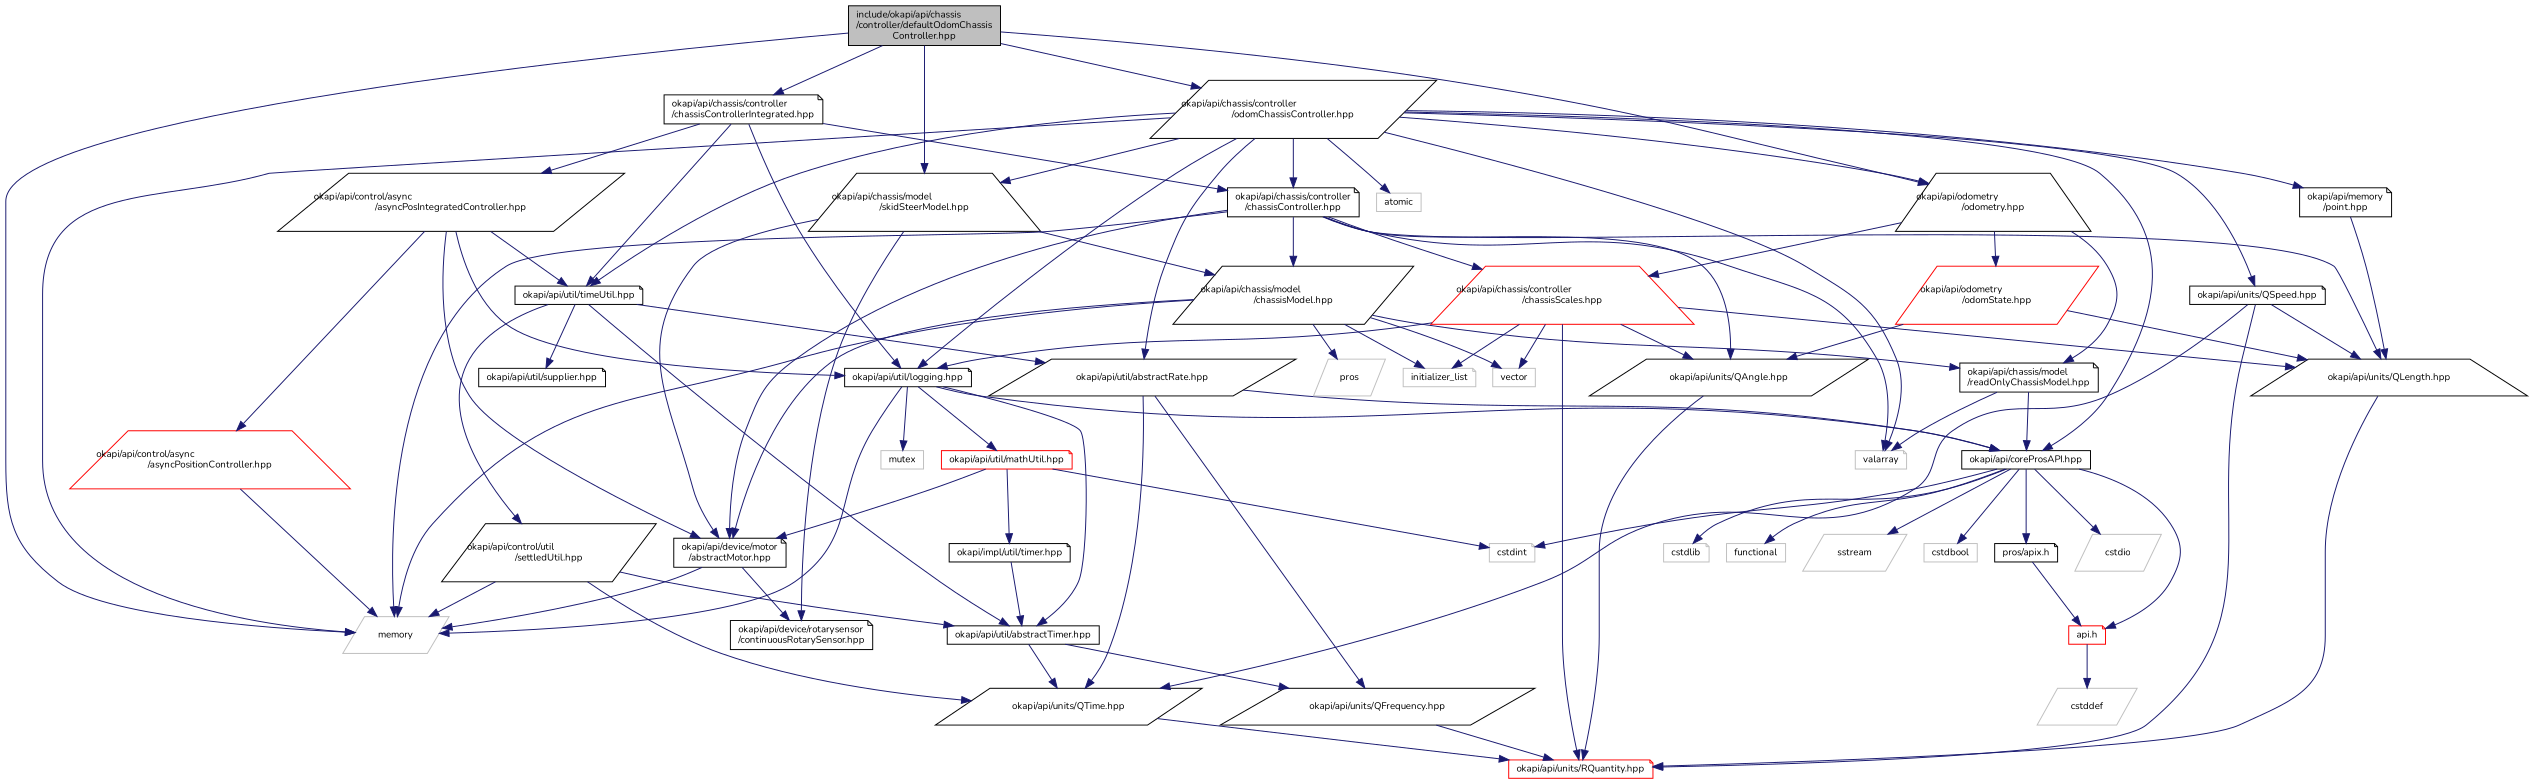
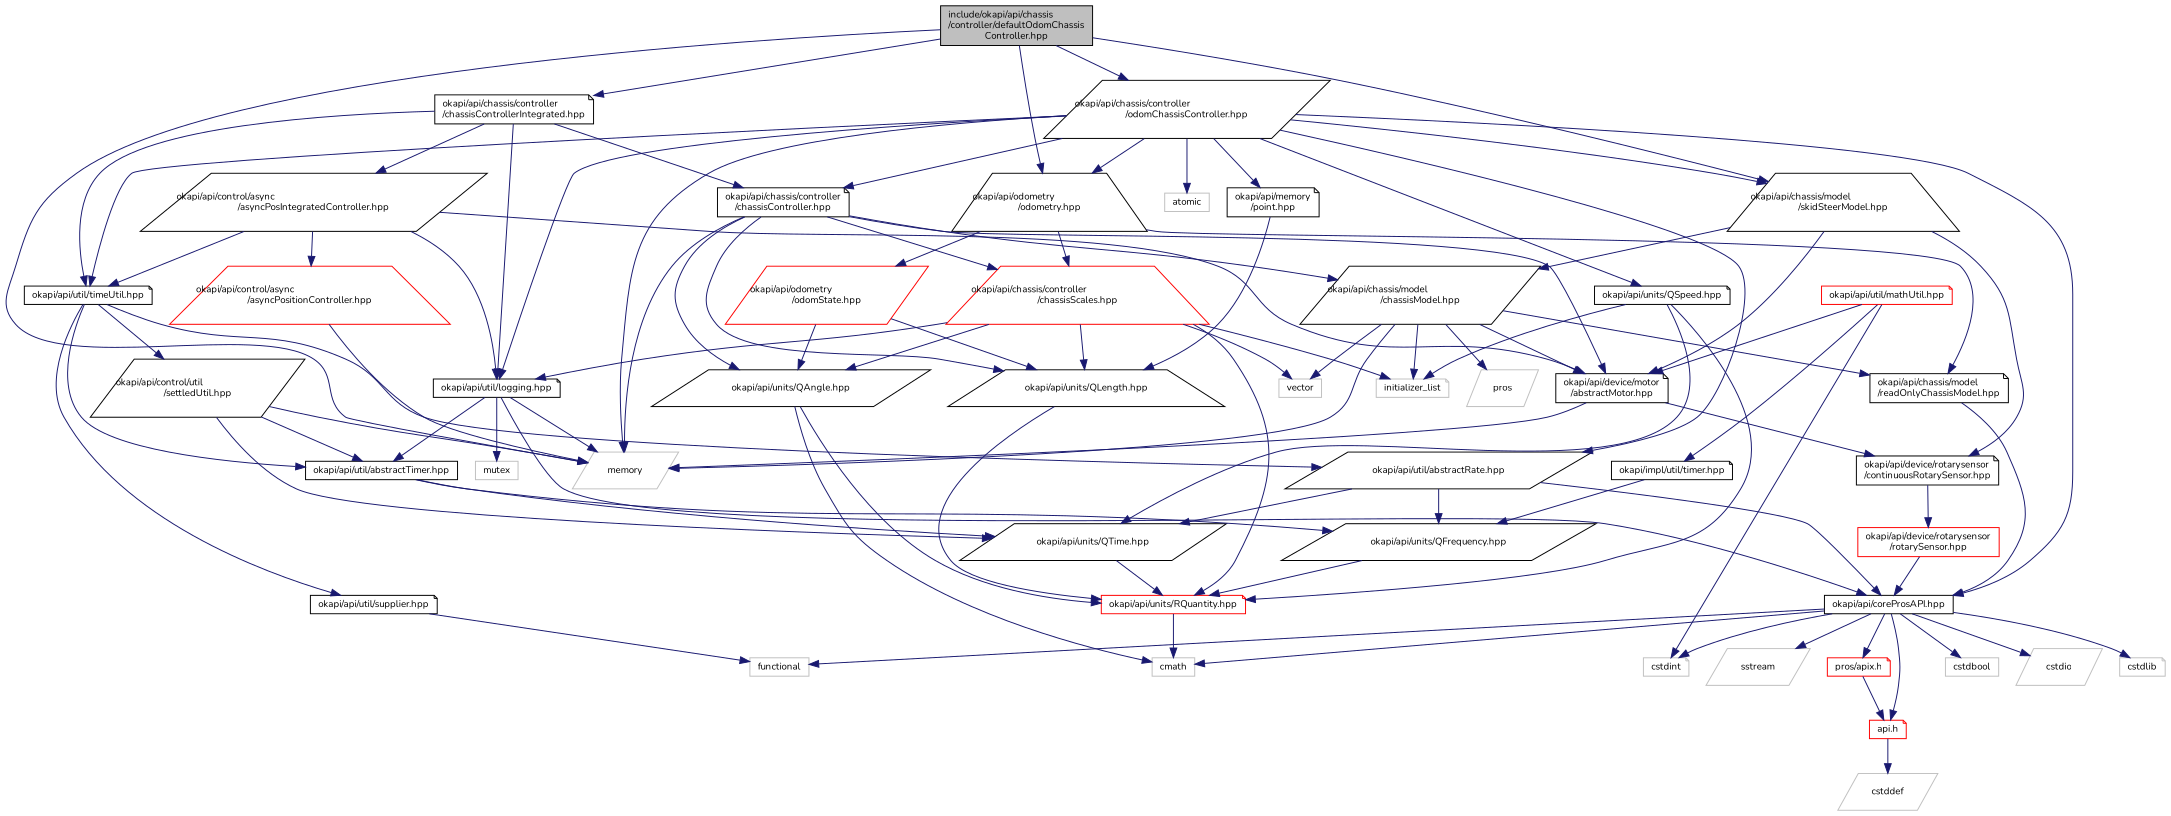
(2312, 329) -> (1527, 333)
(953, 415) -> none
(1881, 460) -> none
none -> (1928, 542)
(2026, 553) -> (1859, 667)
(1016, 589) -> (1575, 500)
none -> (585, 637)
none -> (1173, 667)
